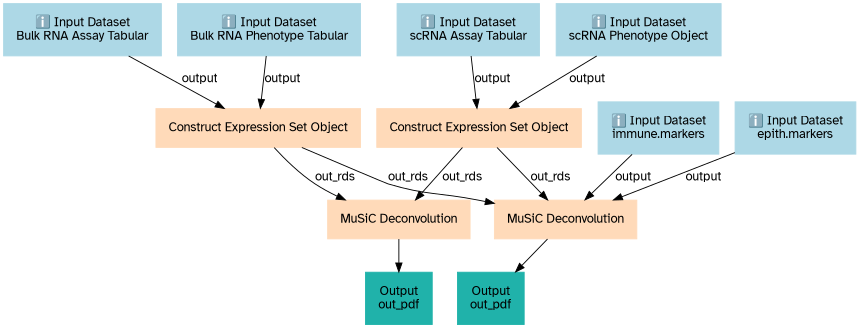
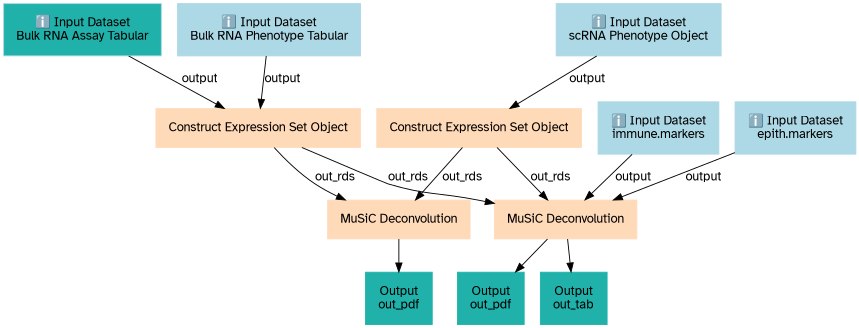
(82, 30) -> (82, 30)
(468, 30) -> none
none -> (574, 298)
